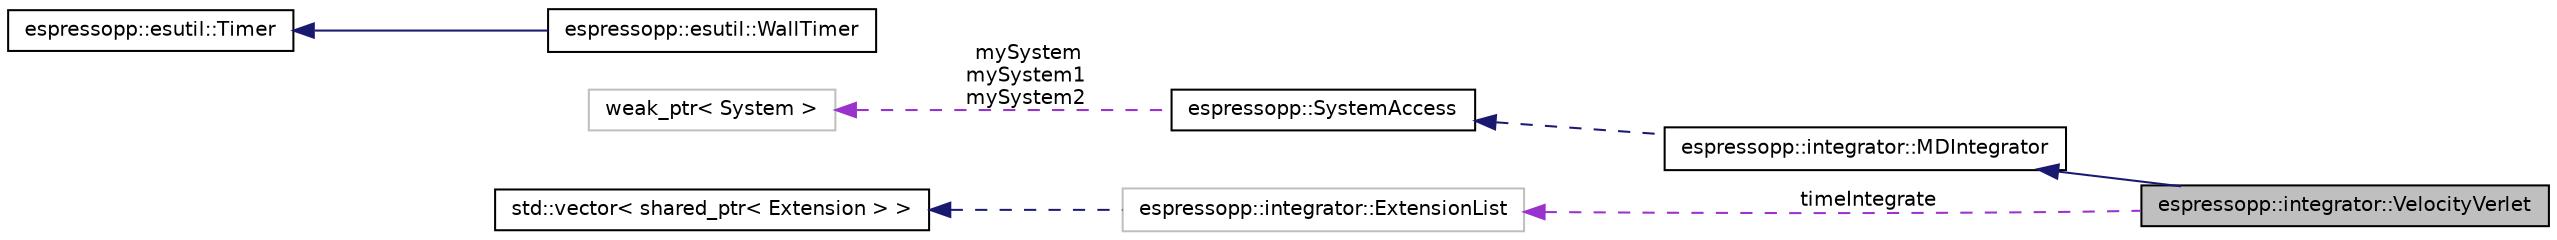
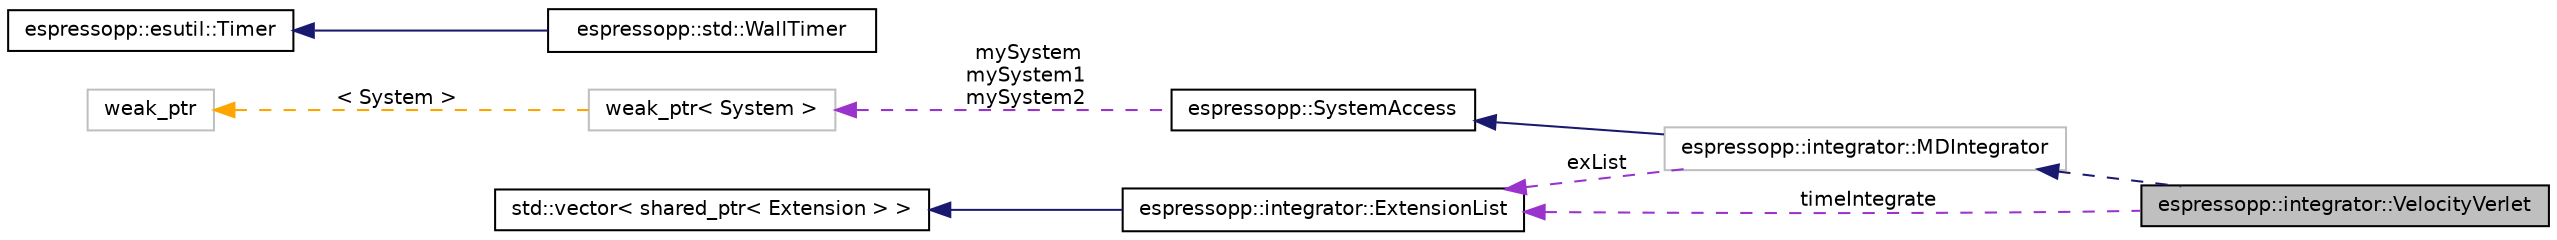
(712, 31) -> (712, 31)
none -> (151, 110)
(1580, 128) -> (1580, 128)
(1865, 149) -> (1865, 149)
none -> (1605, 178)
(2120, 179) -> (2120, 179)
(1037, 210) -> (1037, 210)
(1323, 210) -> (1323, 210)
